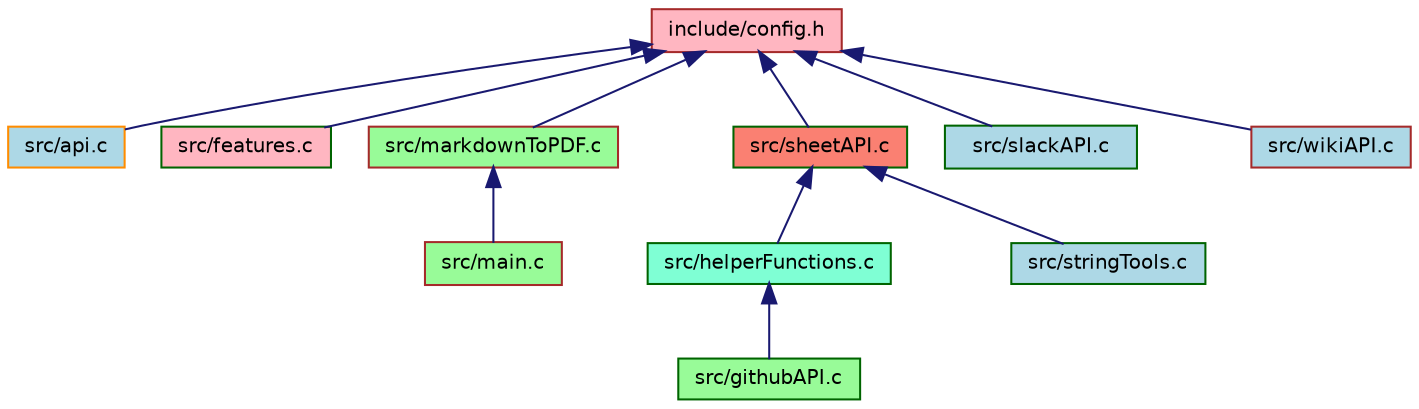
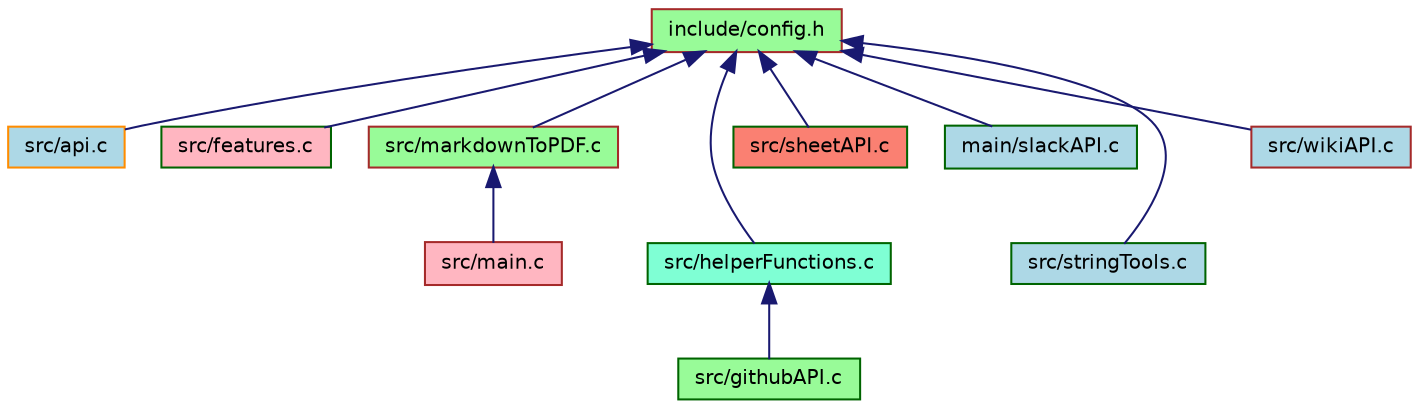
(747, 31) -> (747, 31)
(1041, 147) -> (1041, 147)
(974, 209) -> (1068, 81)
(790, 215) -> (713, 161)
(493, 264) -> (493, 264)
